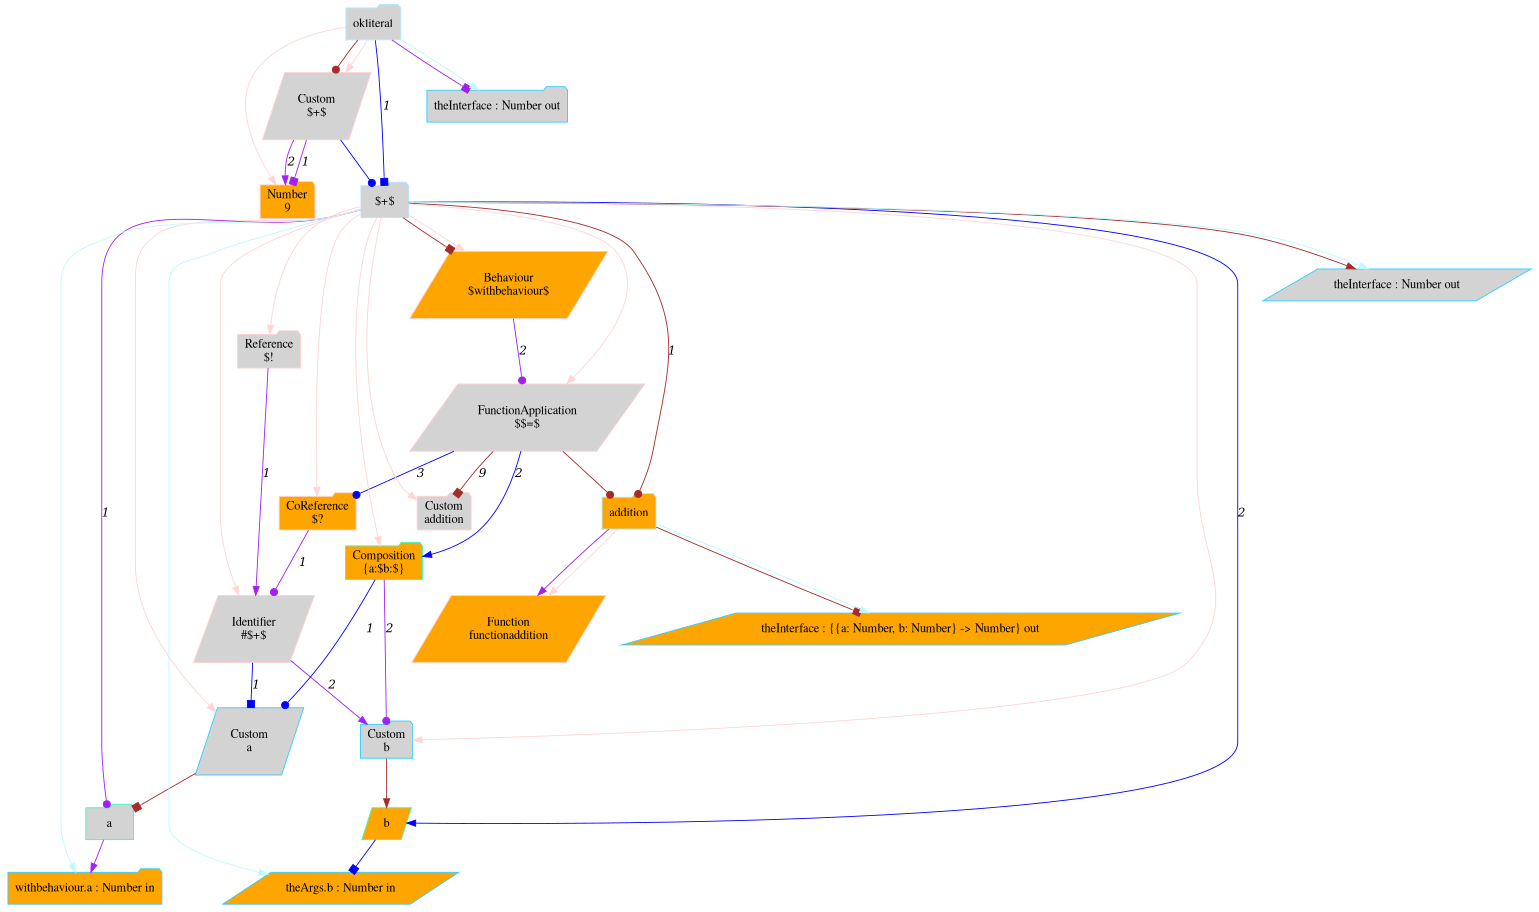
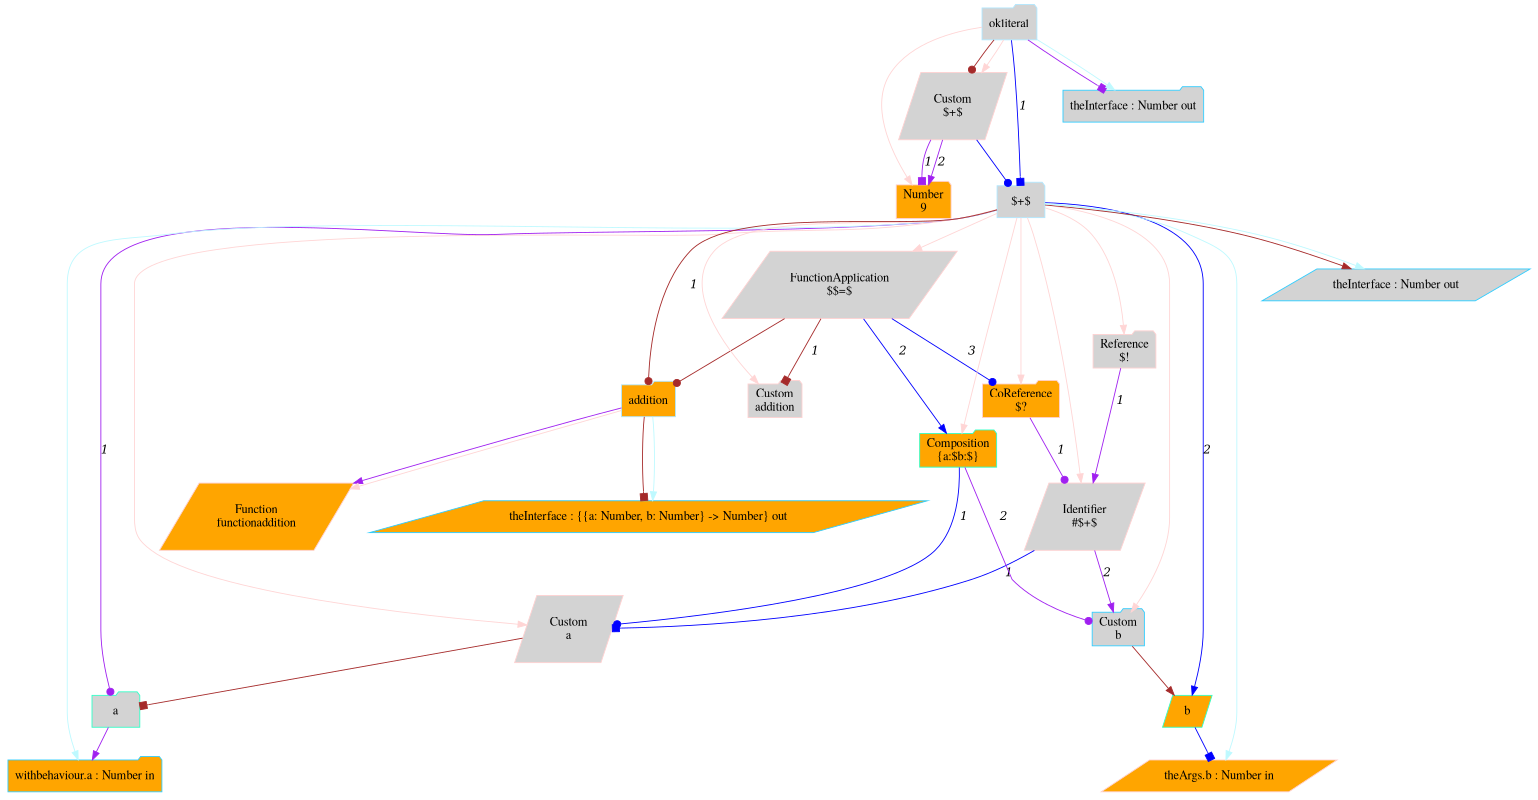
(509, 285) -> none
(483, 474) -> (816, 351)
(249, 741) -> (569, 629)
(341, 888) -> (1219, 776)
